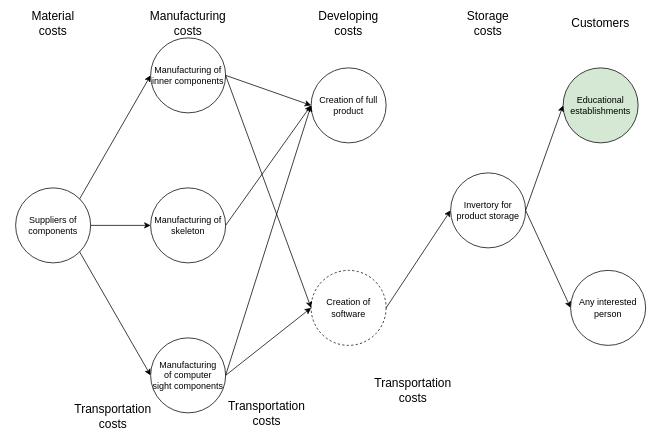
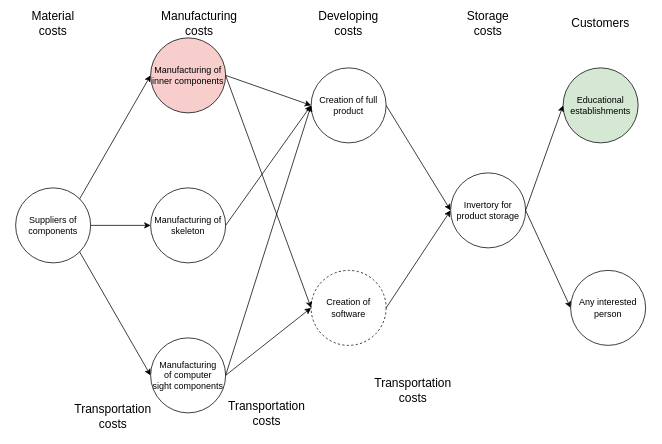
(188, 23) -> (199, 23)
(188, 75) -> (188, 75)
none -> (417, 156)
